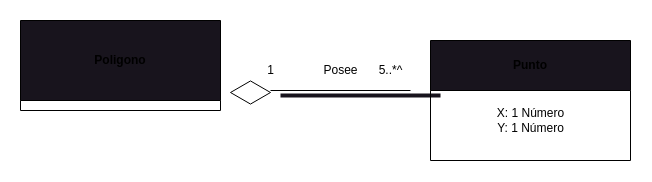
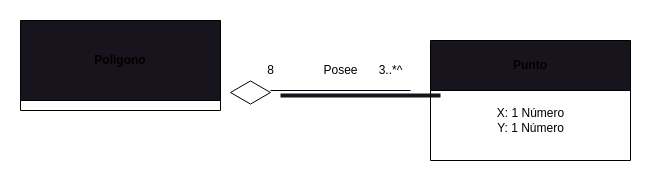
(271, 71) -> (271, 71)
(391, 71) -> (391, 71)
